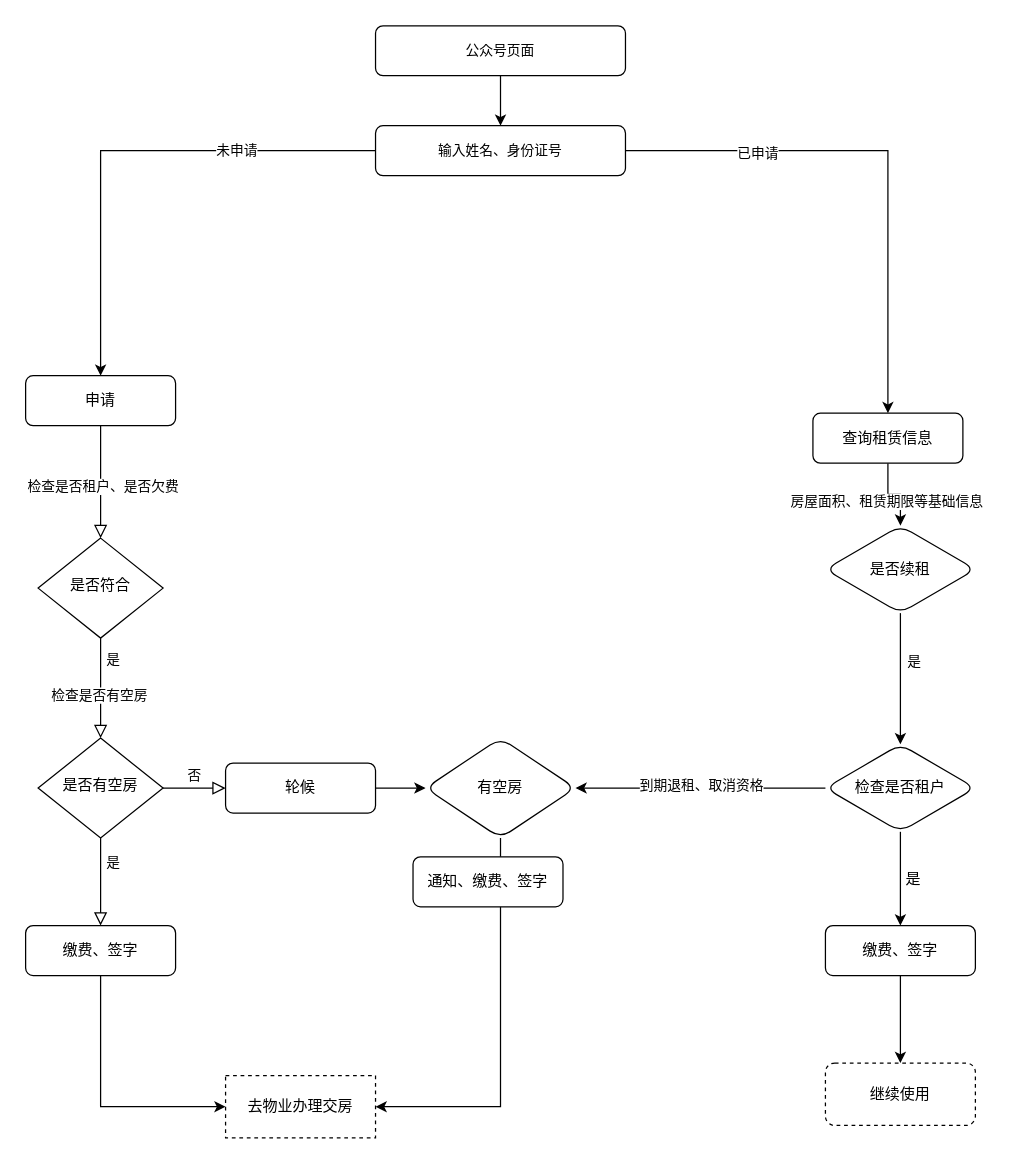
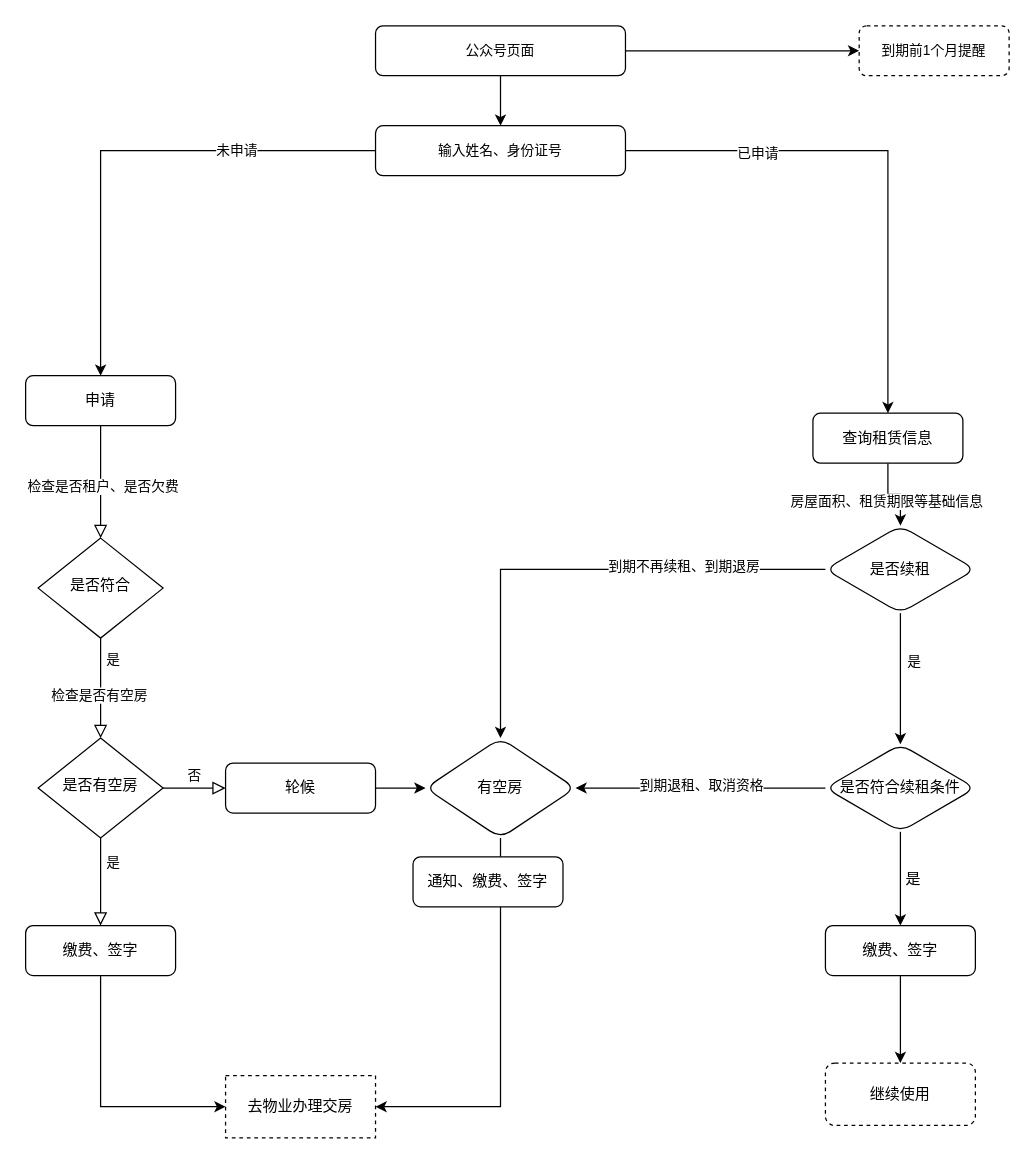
none -> (738, 51)
none -> (934, 51)
none -> (519, 569)
(901, 788) -> (901, 788)
